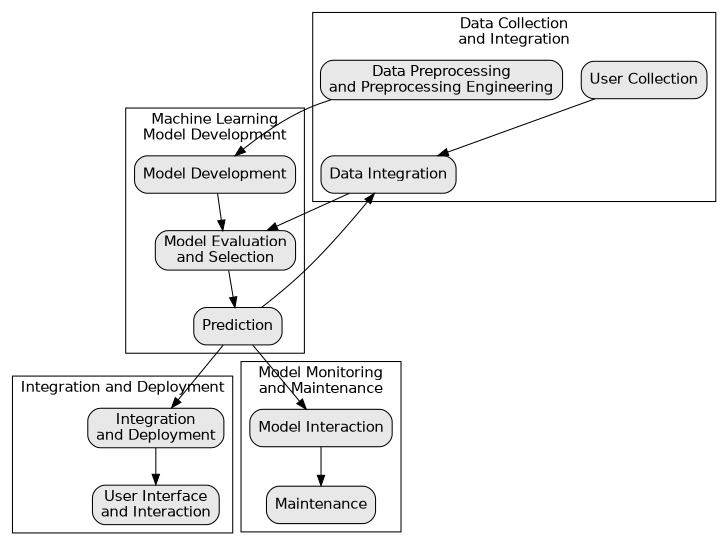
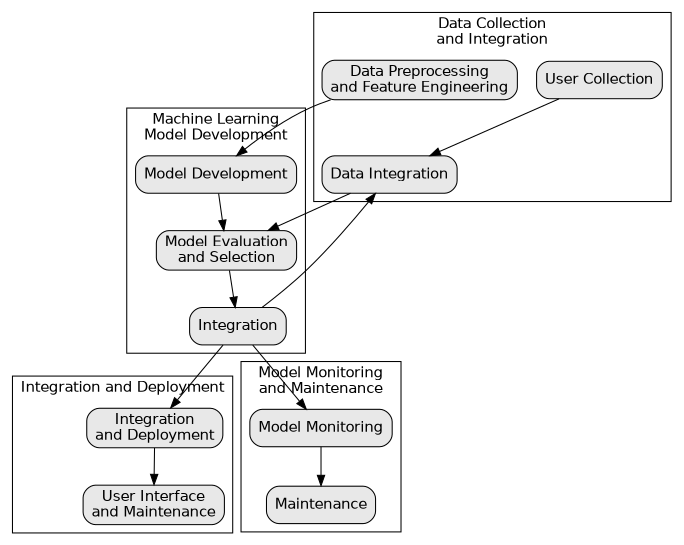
(442, 80) -> (420, 80)
(238, 326) -> (238, 326)
(321, 428) -> (321, 428)
(156, 505) -> (154, 505)
